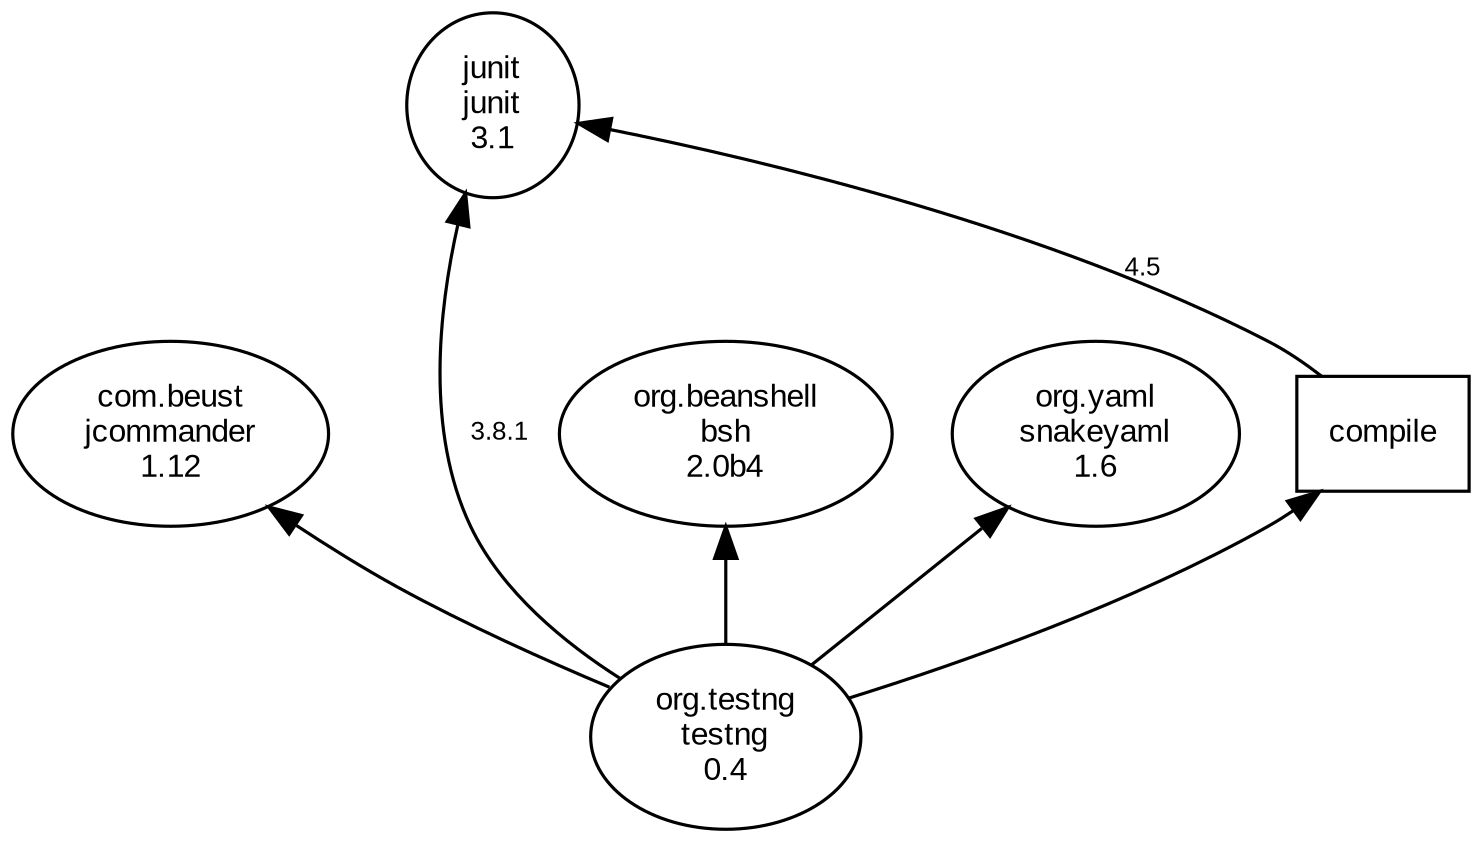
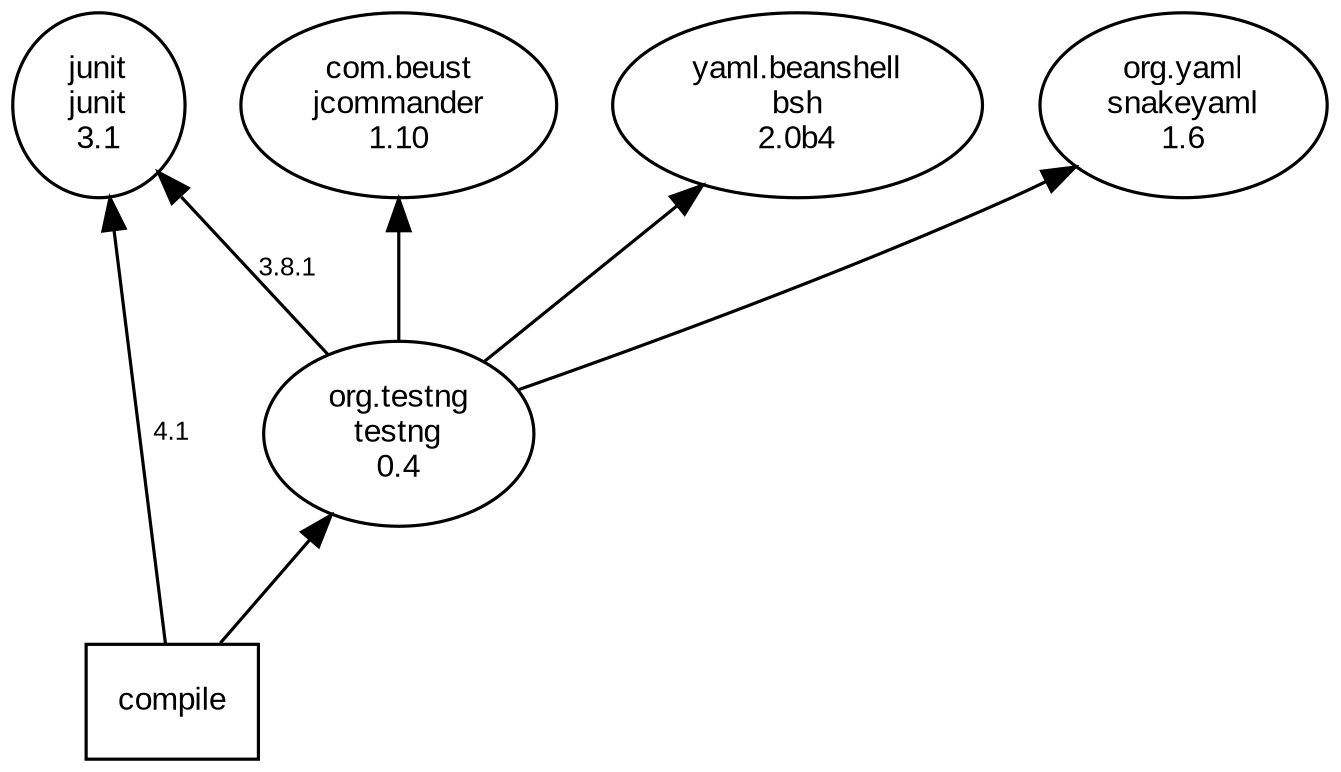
(1144, 270) -> (172, 434)
(171, 434) -> (399, 105)
(726, 434) -> (798, 105)
(1077, 617) -> (265, 592)
